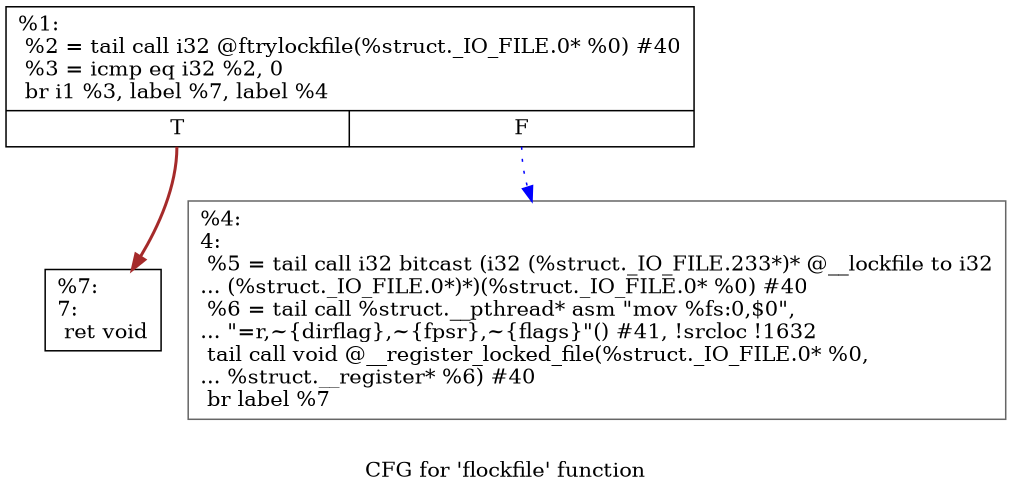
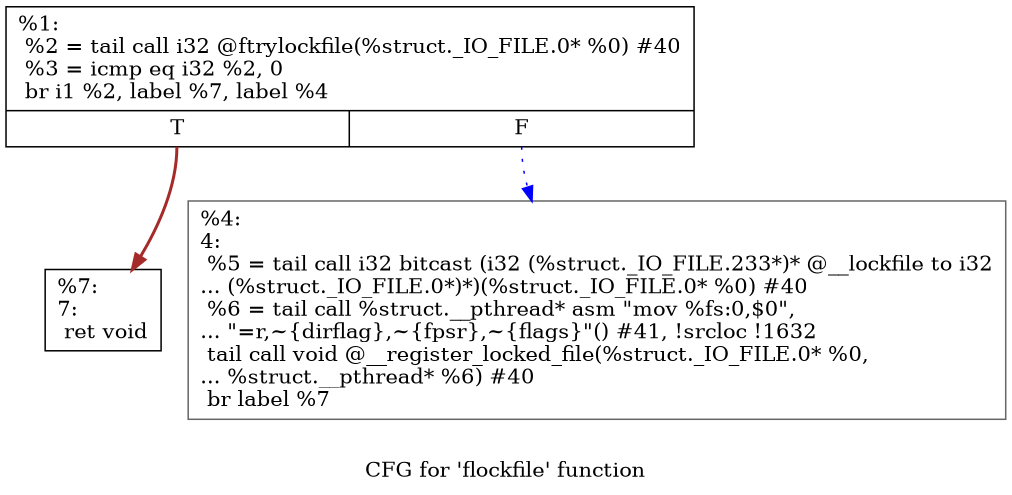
(174, 92) -> (174, 92)
(368, 377) -> (368, 377)
